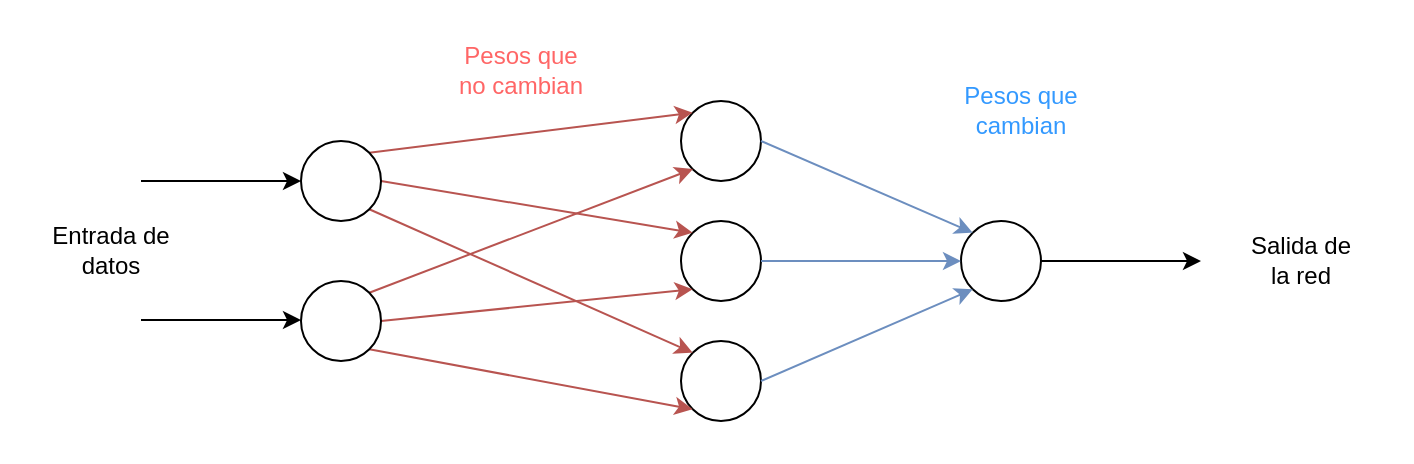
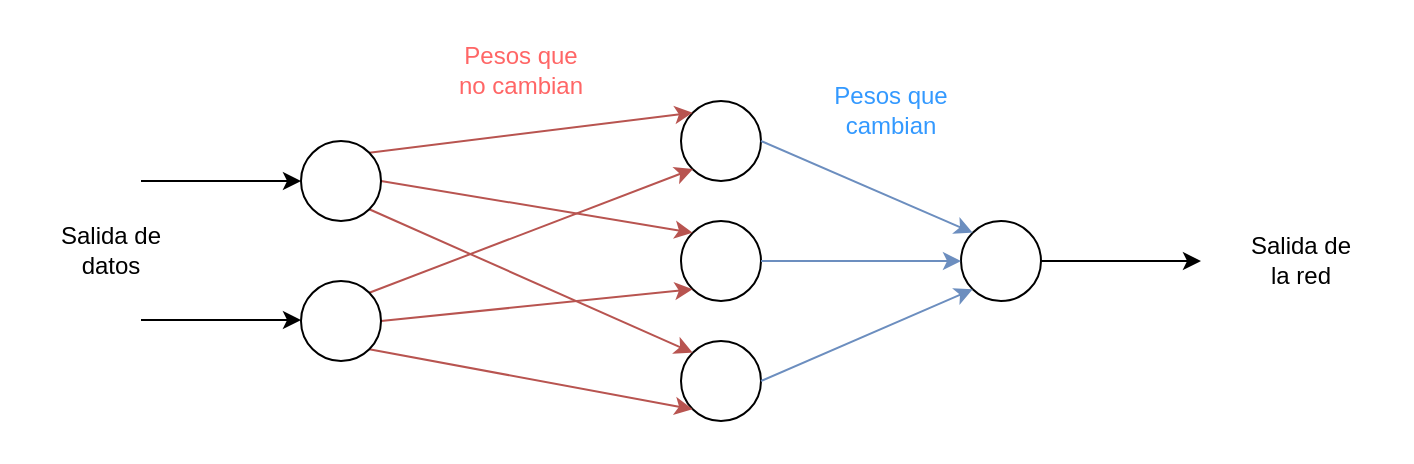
(1021, 111) -> (891, 111)
(112, 251) -> (112, 251)
